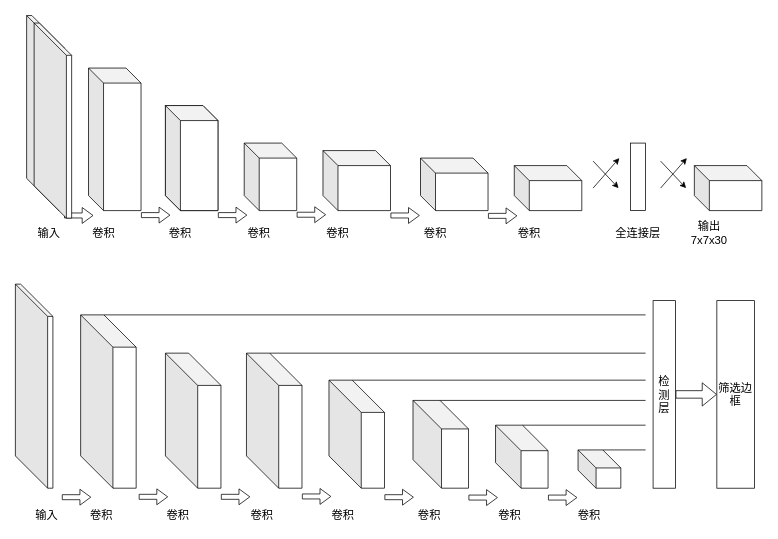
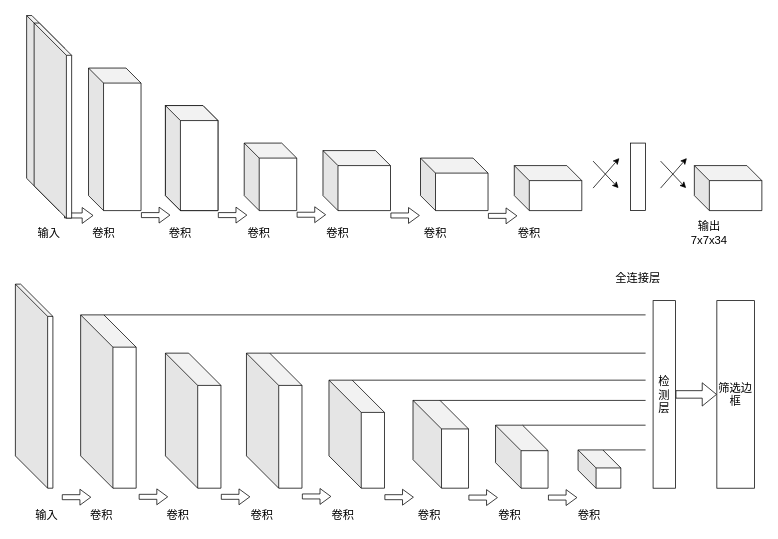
(638, 233) -> (638, 278)
(709, 233) -> (709, 233)
